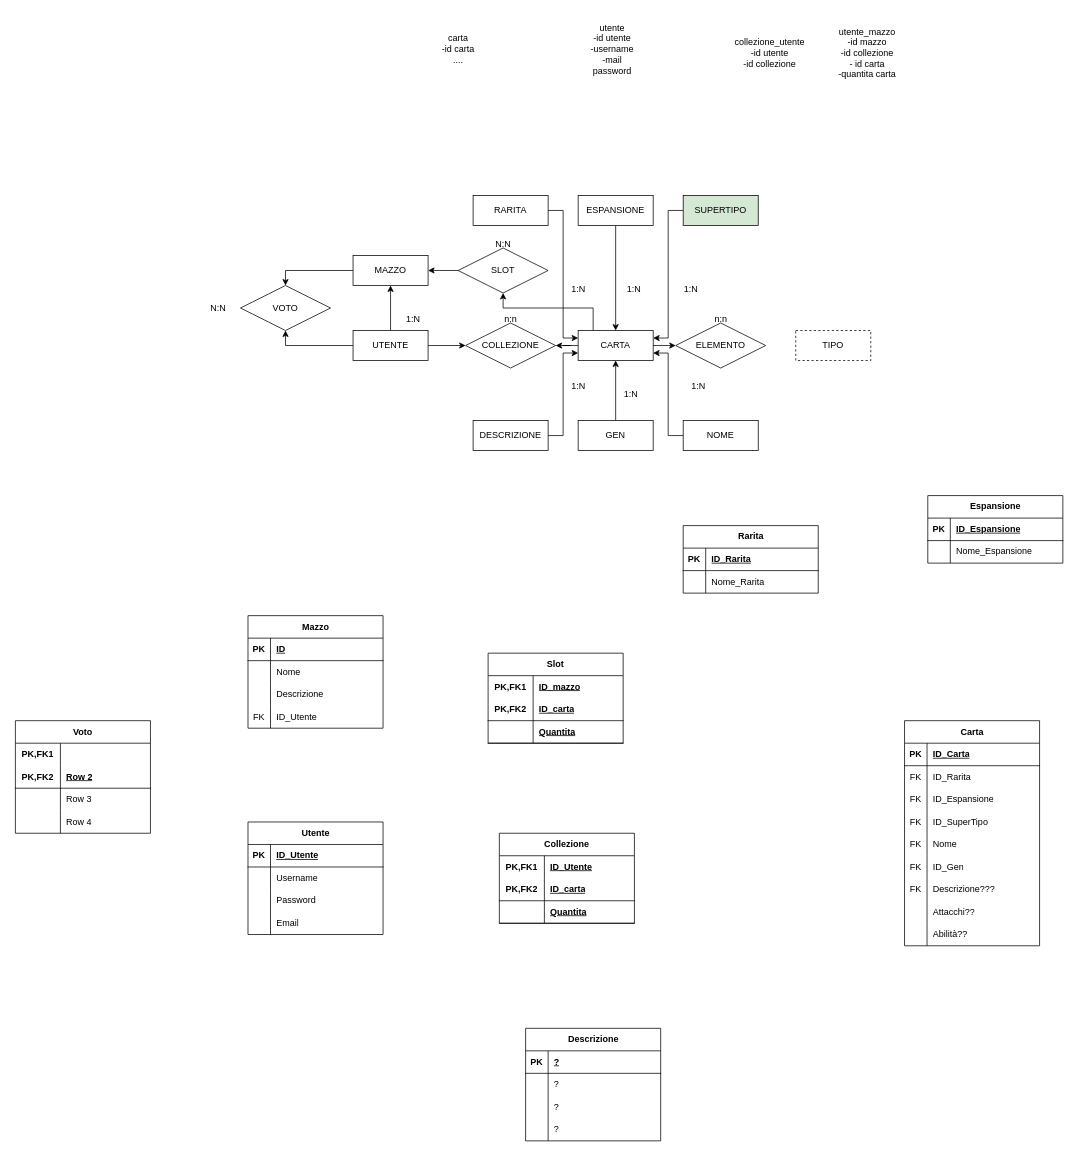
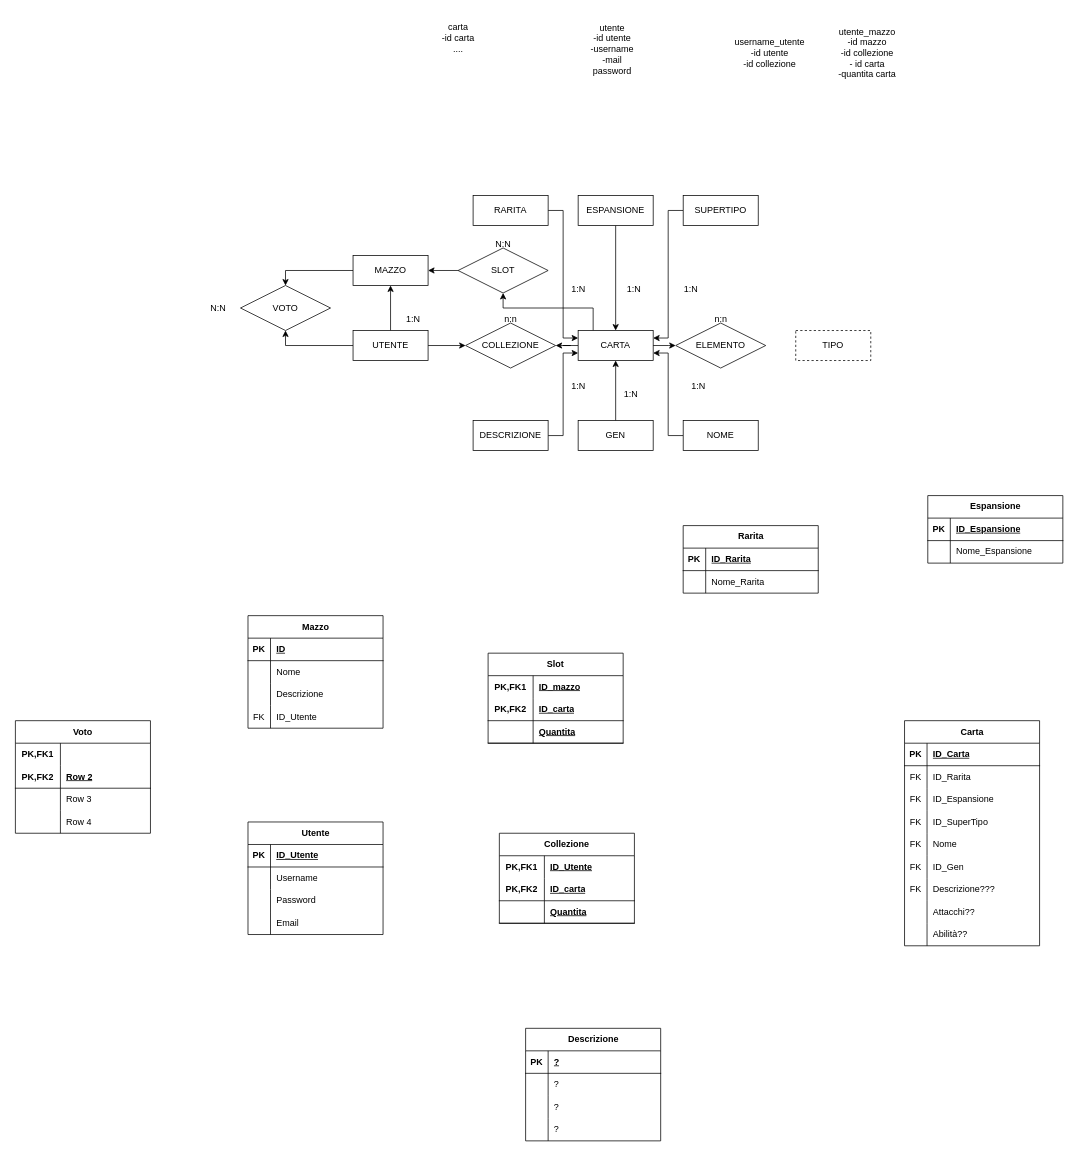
(458, 49) -> (458, 38)
(770, 53) -> (770, 53)
(720, 210) -> (720, 210)
